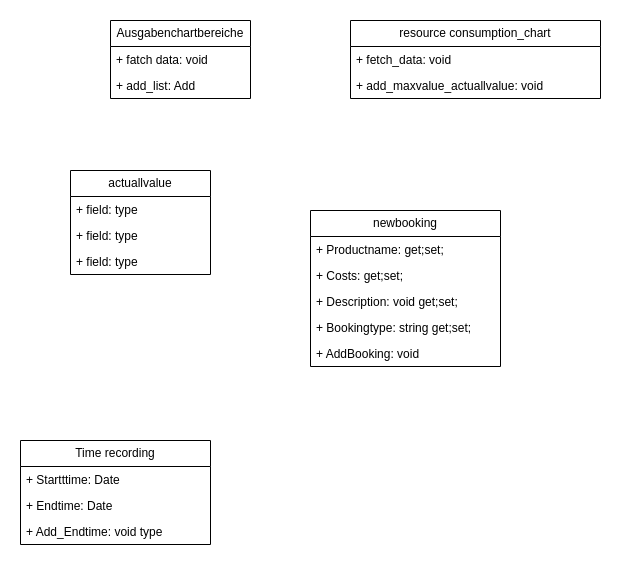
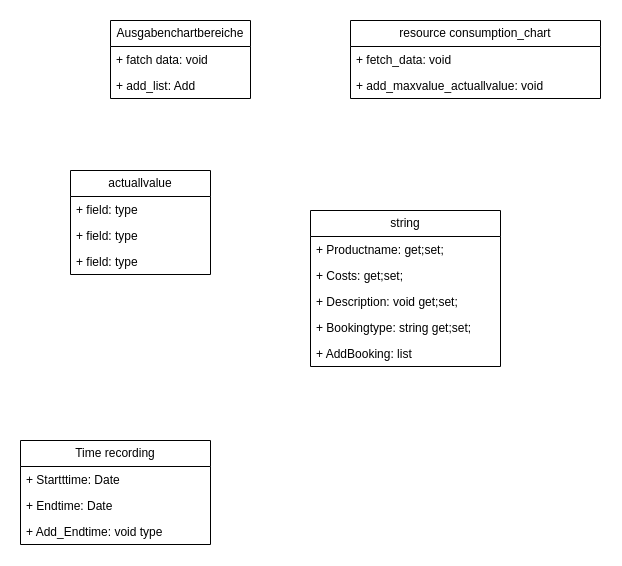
(406, 224) -> (406, 224)
(369, 355) -> (368, 355)
